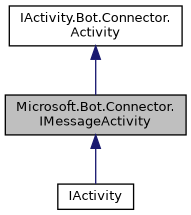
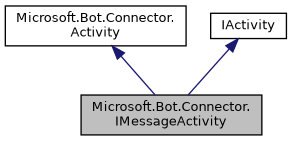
(96, 26) -> (96, 26)
(96, 166) -> (209, 72)
